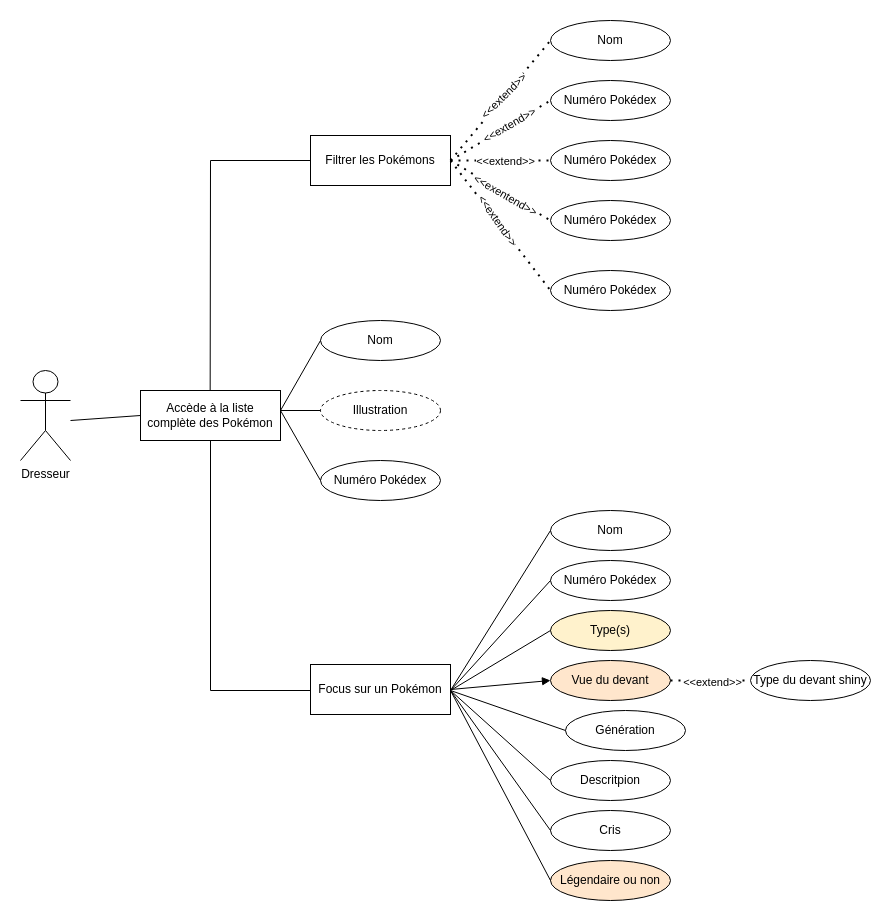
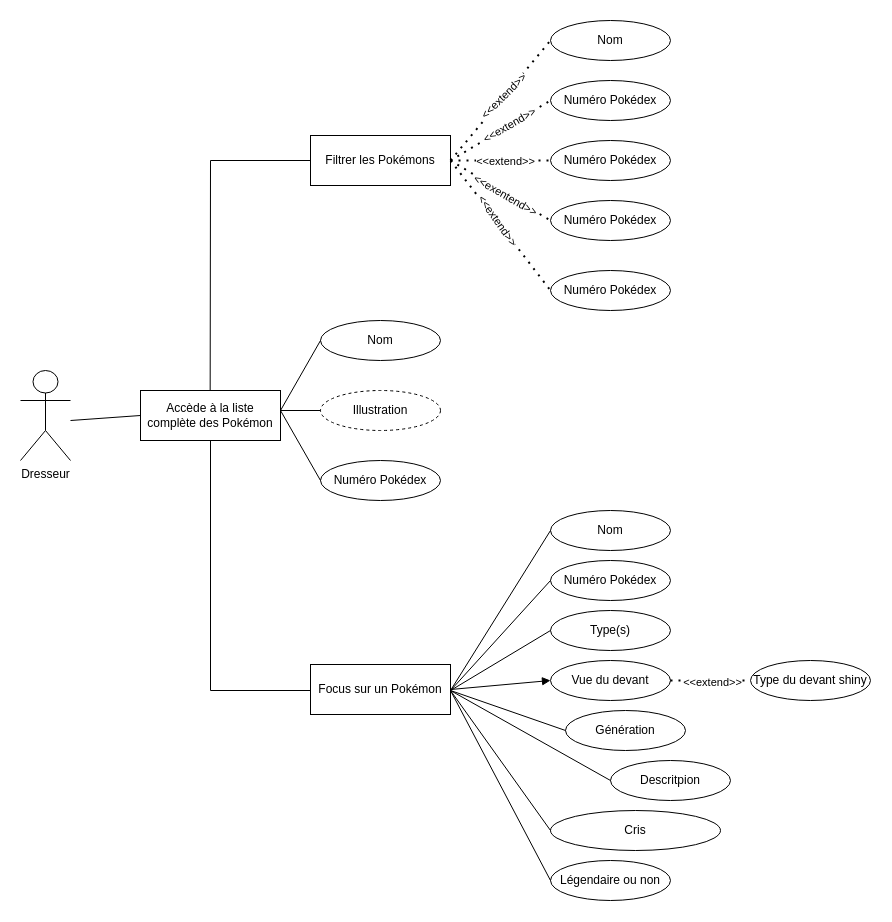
(611, 631) -> (611, 631)
(611, 681) -> (611, 681)
(611, 781) -> (671, 781)
(611, 831) -> (636, 831)
(611, 881) -> (611, 881)
